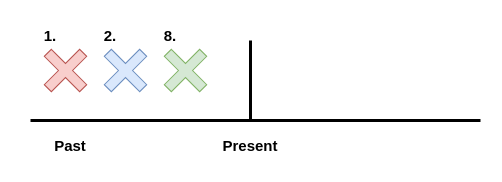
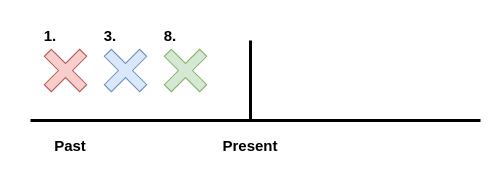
(111, 36) -> (111, 36)
